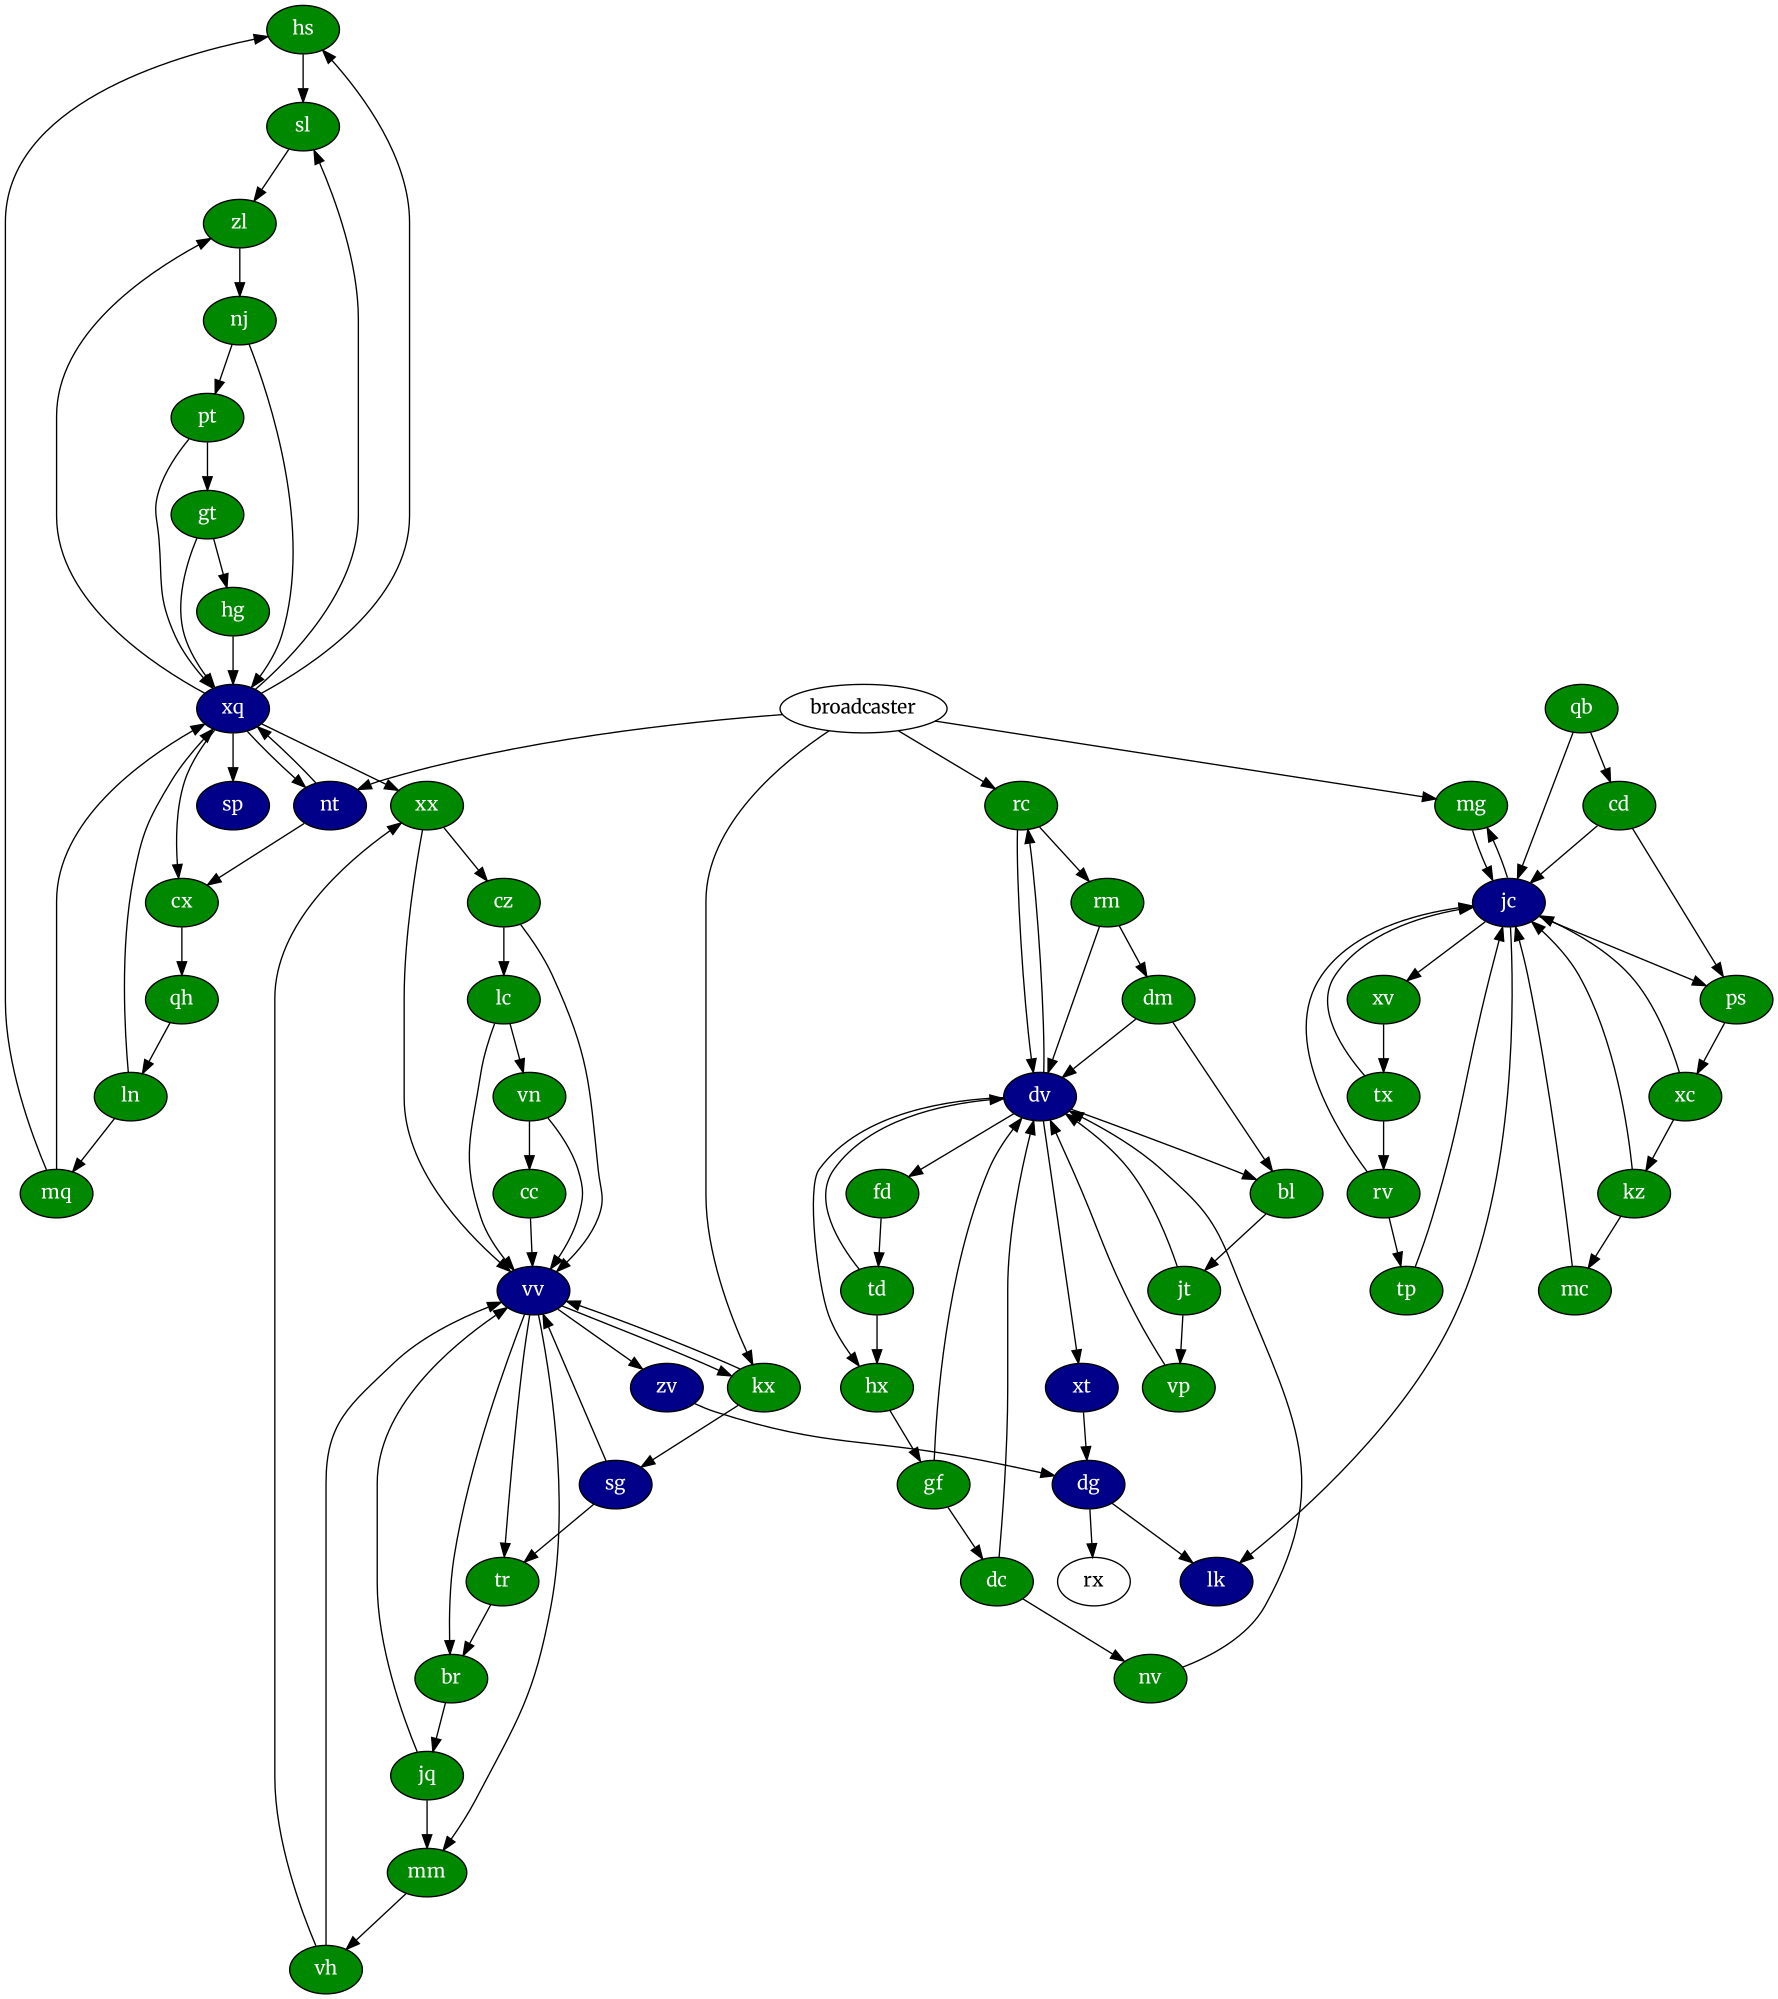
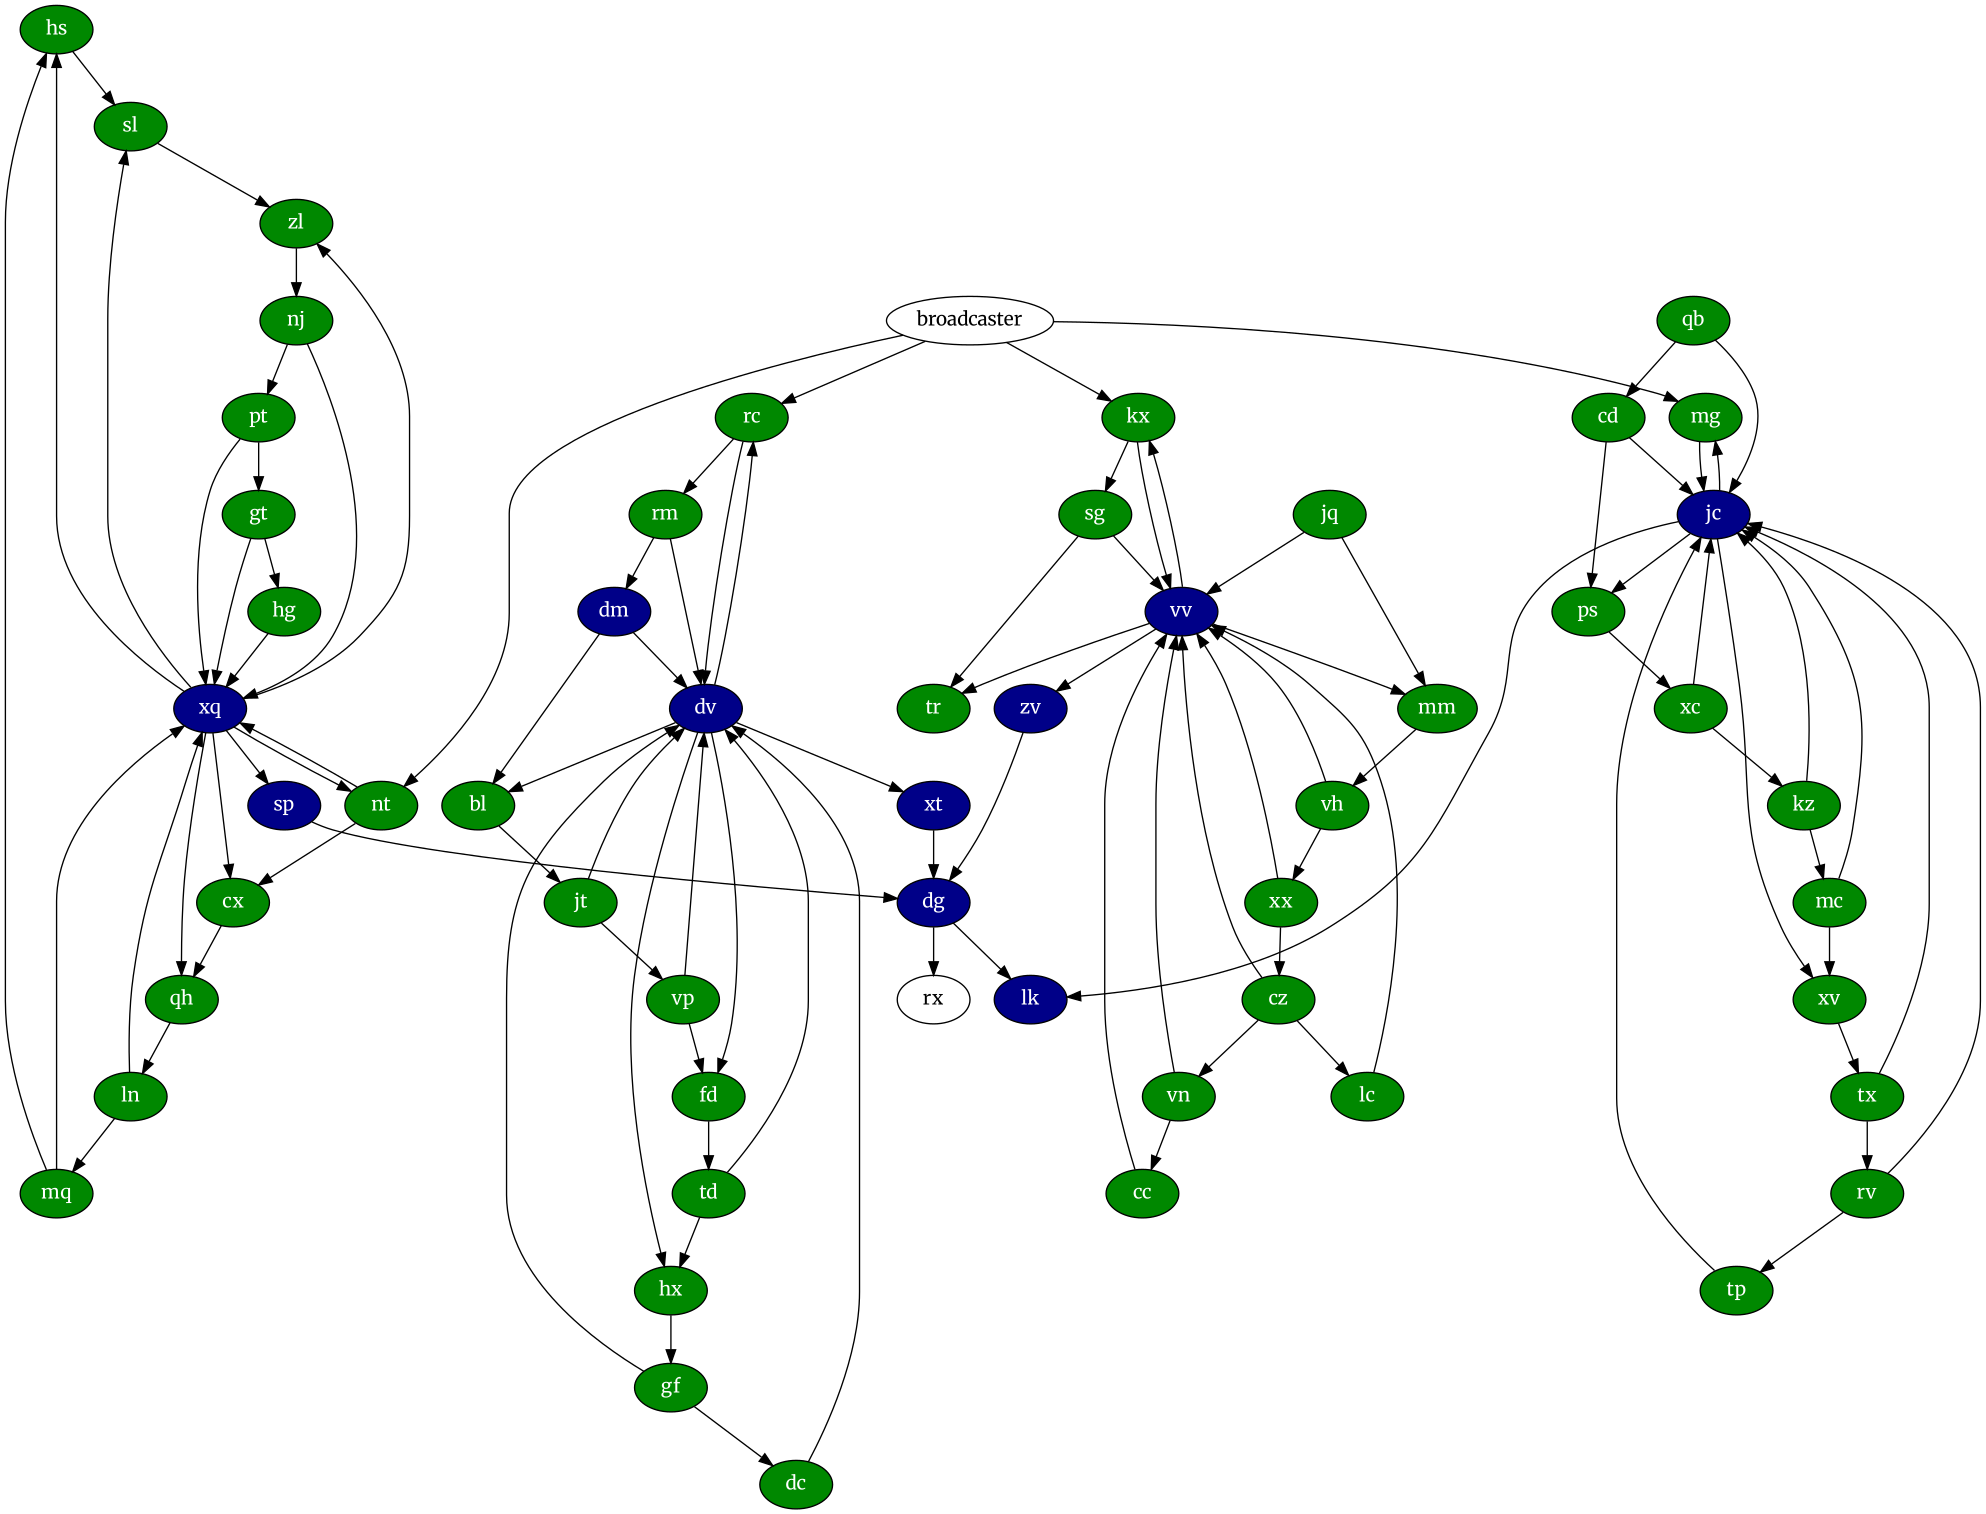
(324, 754) -> (188, 847)
(330, 806) -> (381, 806)
none -> (582, 869)
none -> (1830, 945)
(1159, 1000) -> (614, 612)
(515, 1042) -> (1234, 1043)
none -> (694, 1042)
(616, 1485) -> (1095, 515)
(451, 1679) -> none
(1151, 1679) -> none
